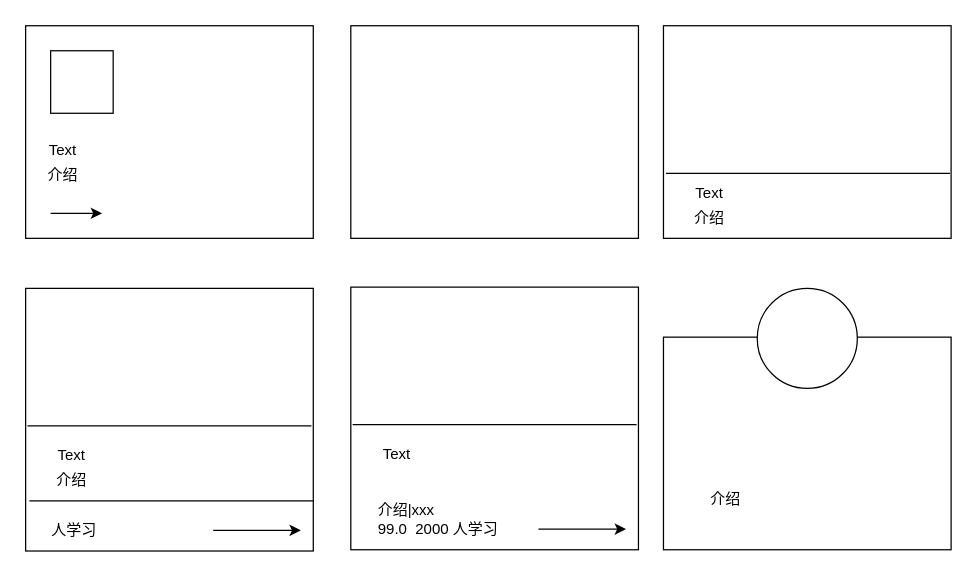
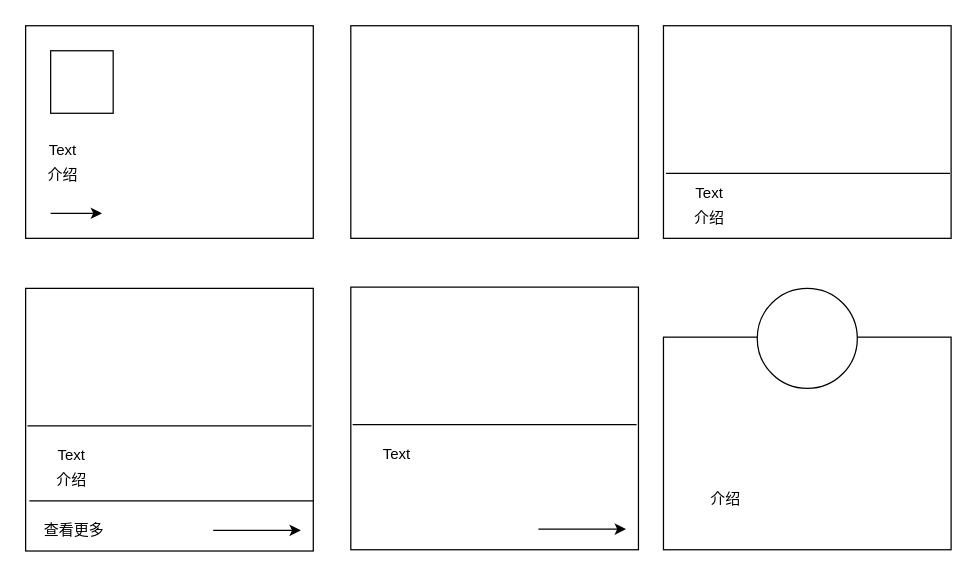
(438, 519) -> none
(74, 531) -> (74, 531)
